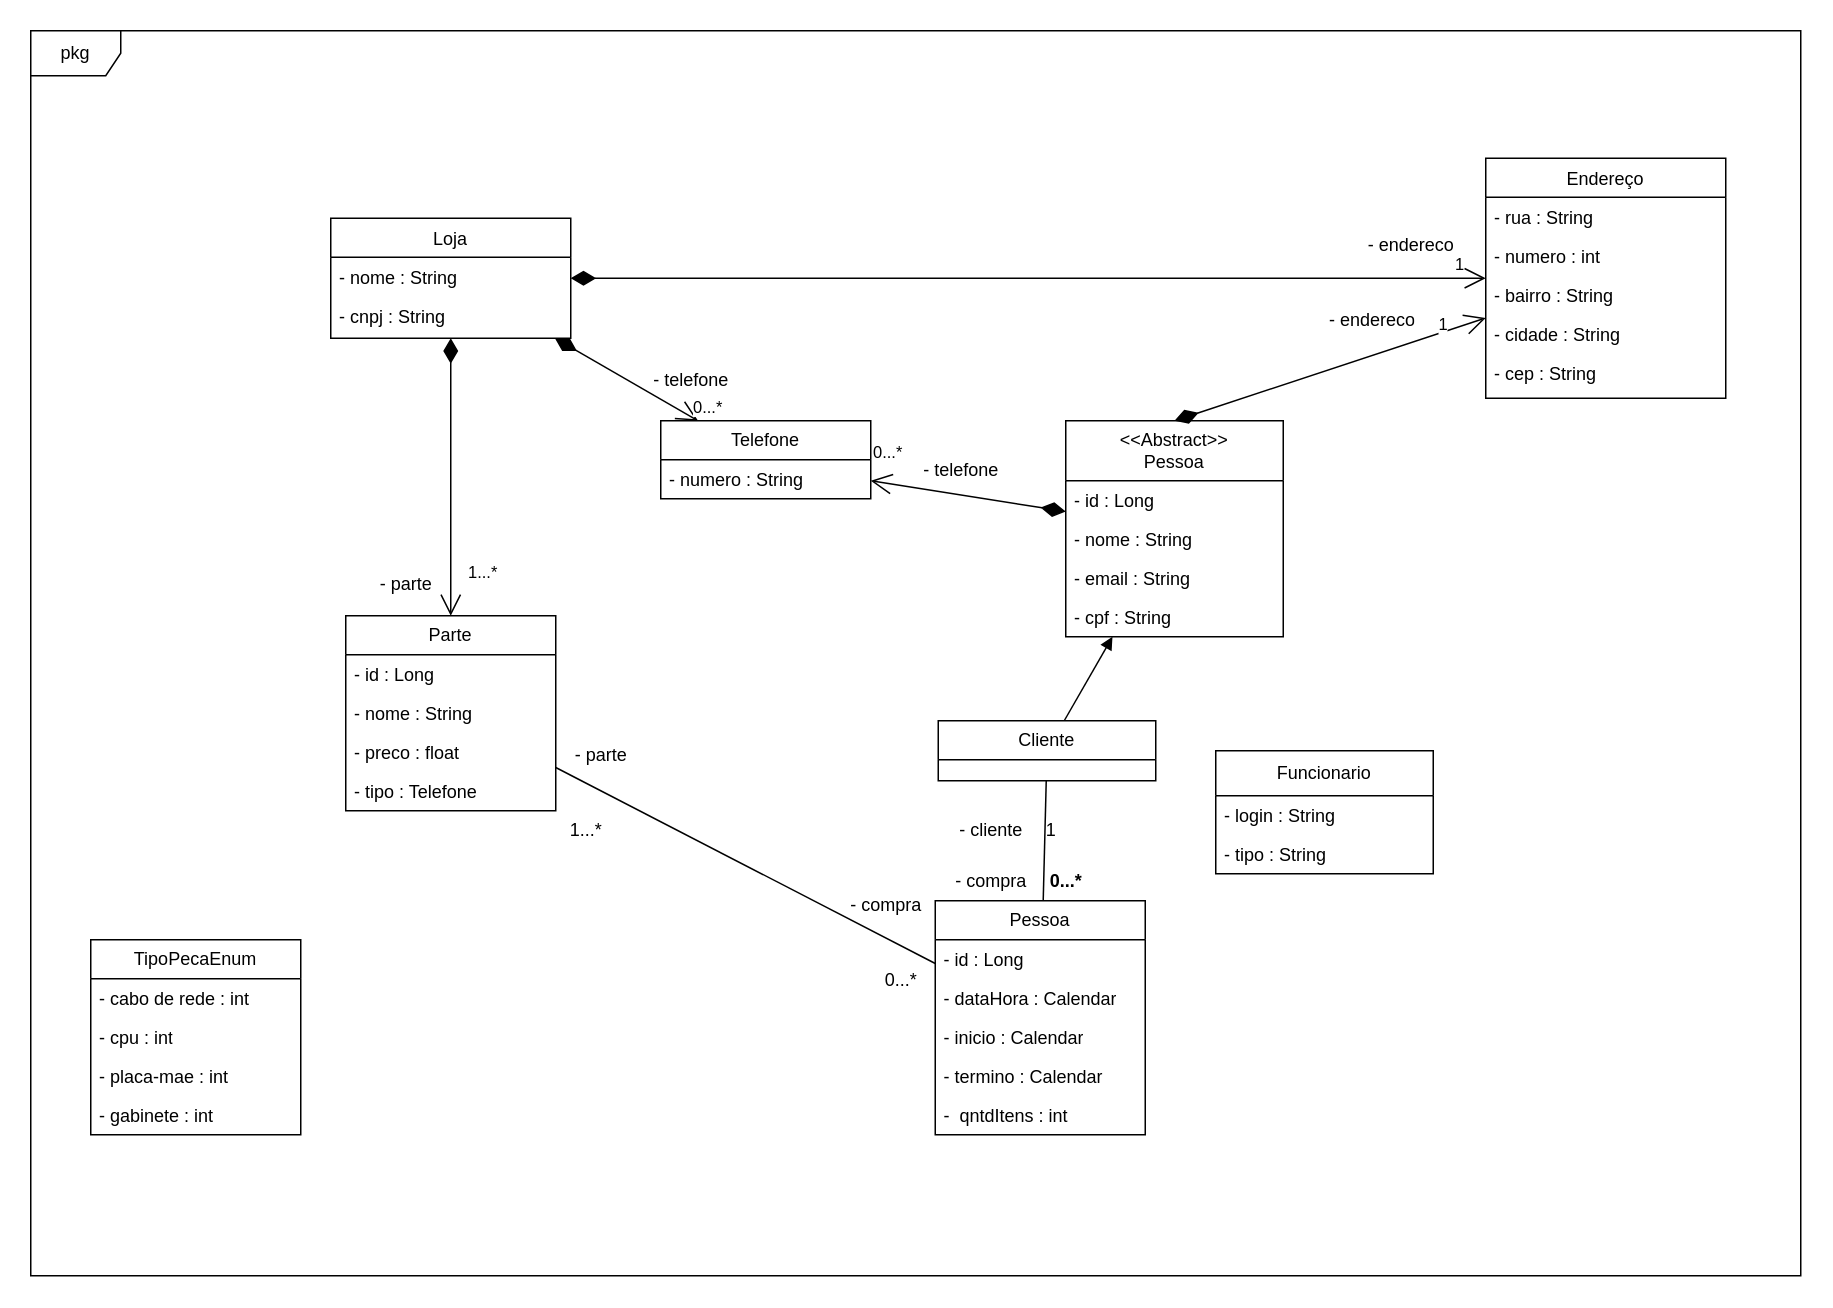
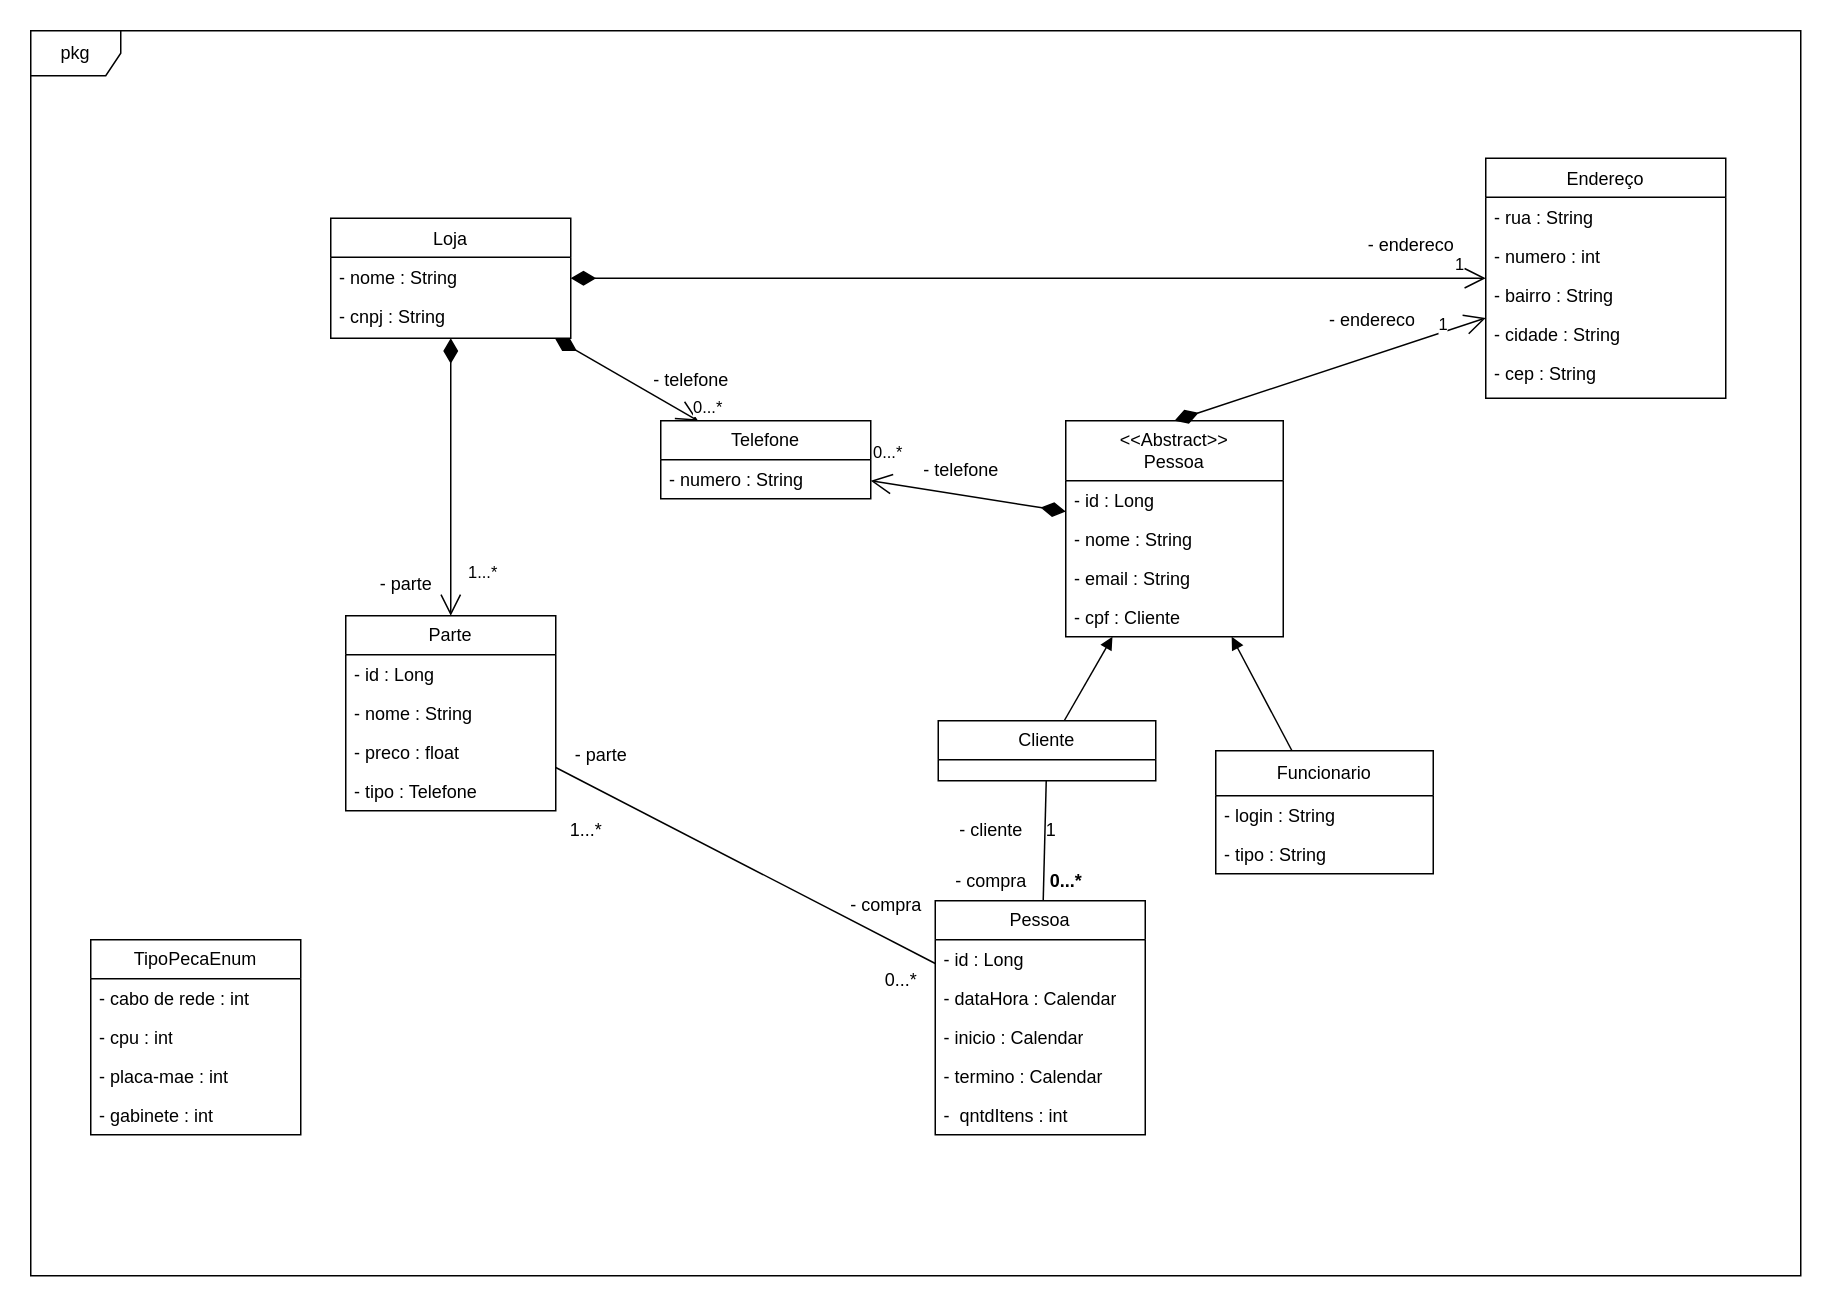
(1134, 619) -> (1136, 619)
none -> (1264, 697)
